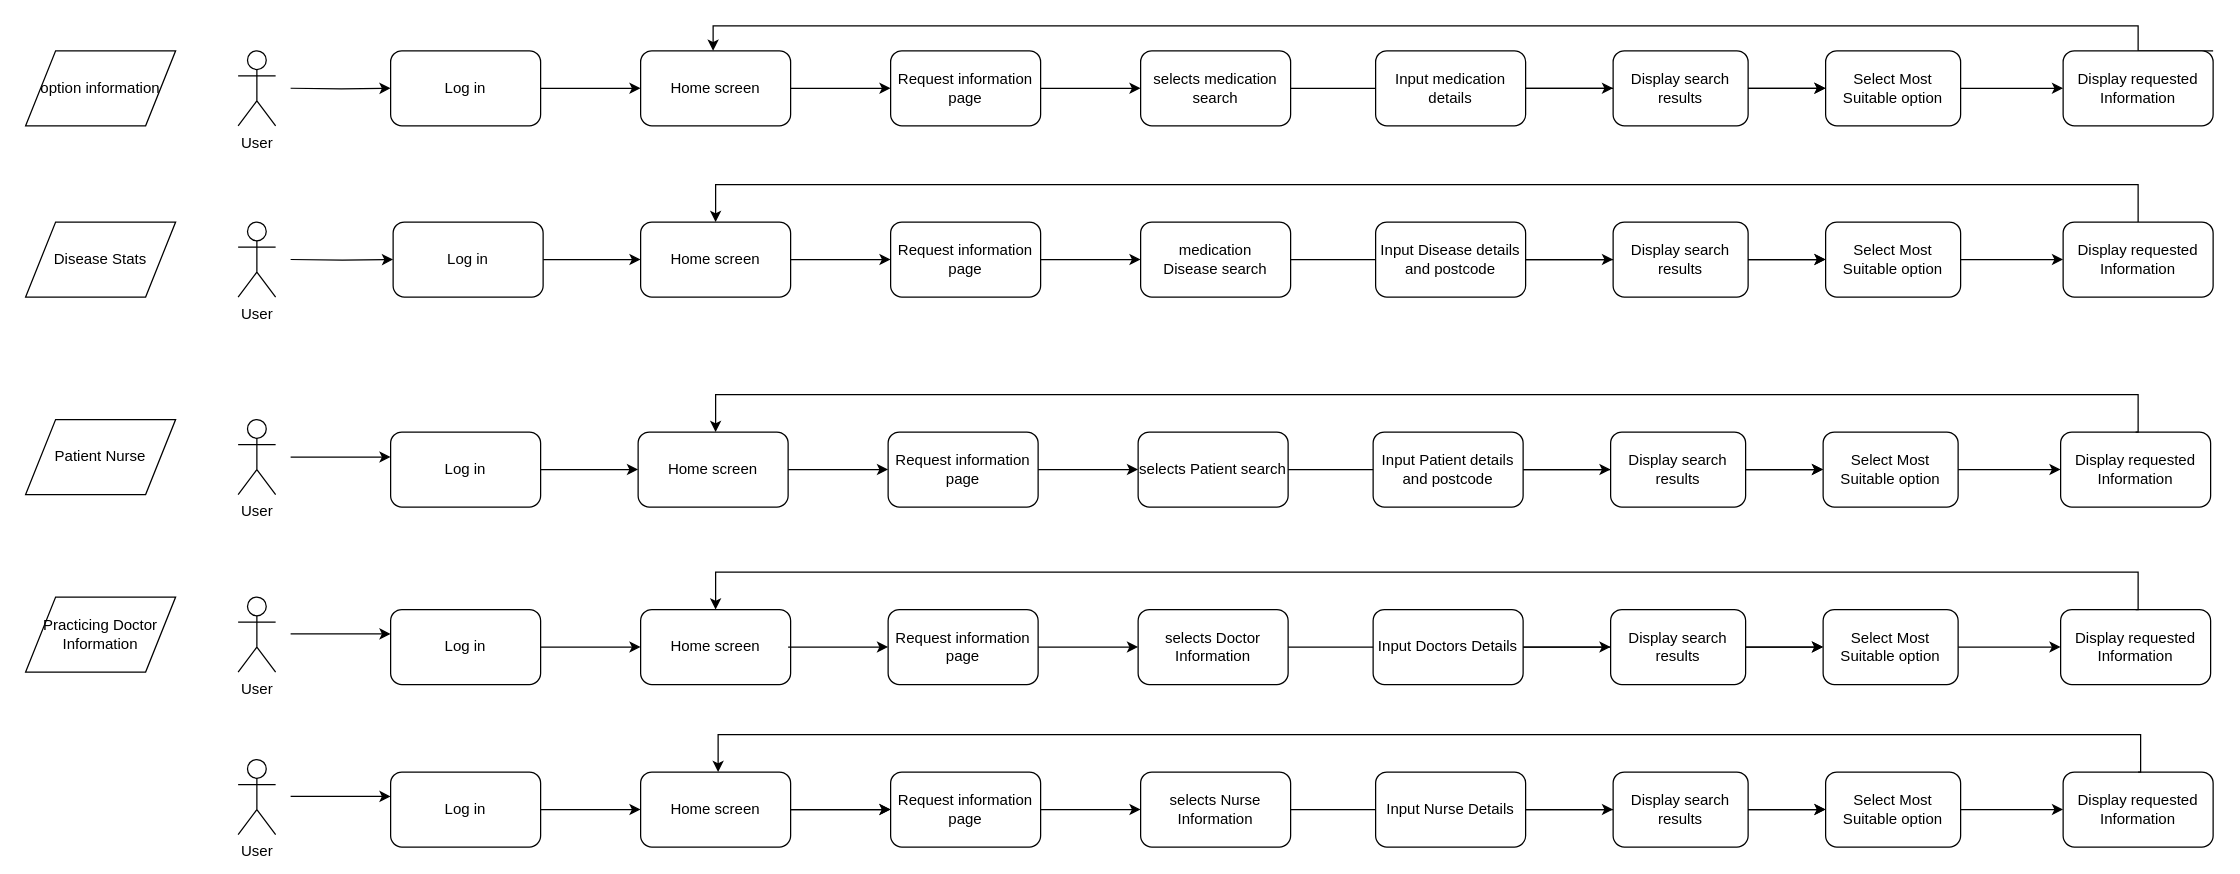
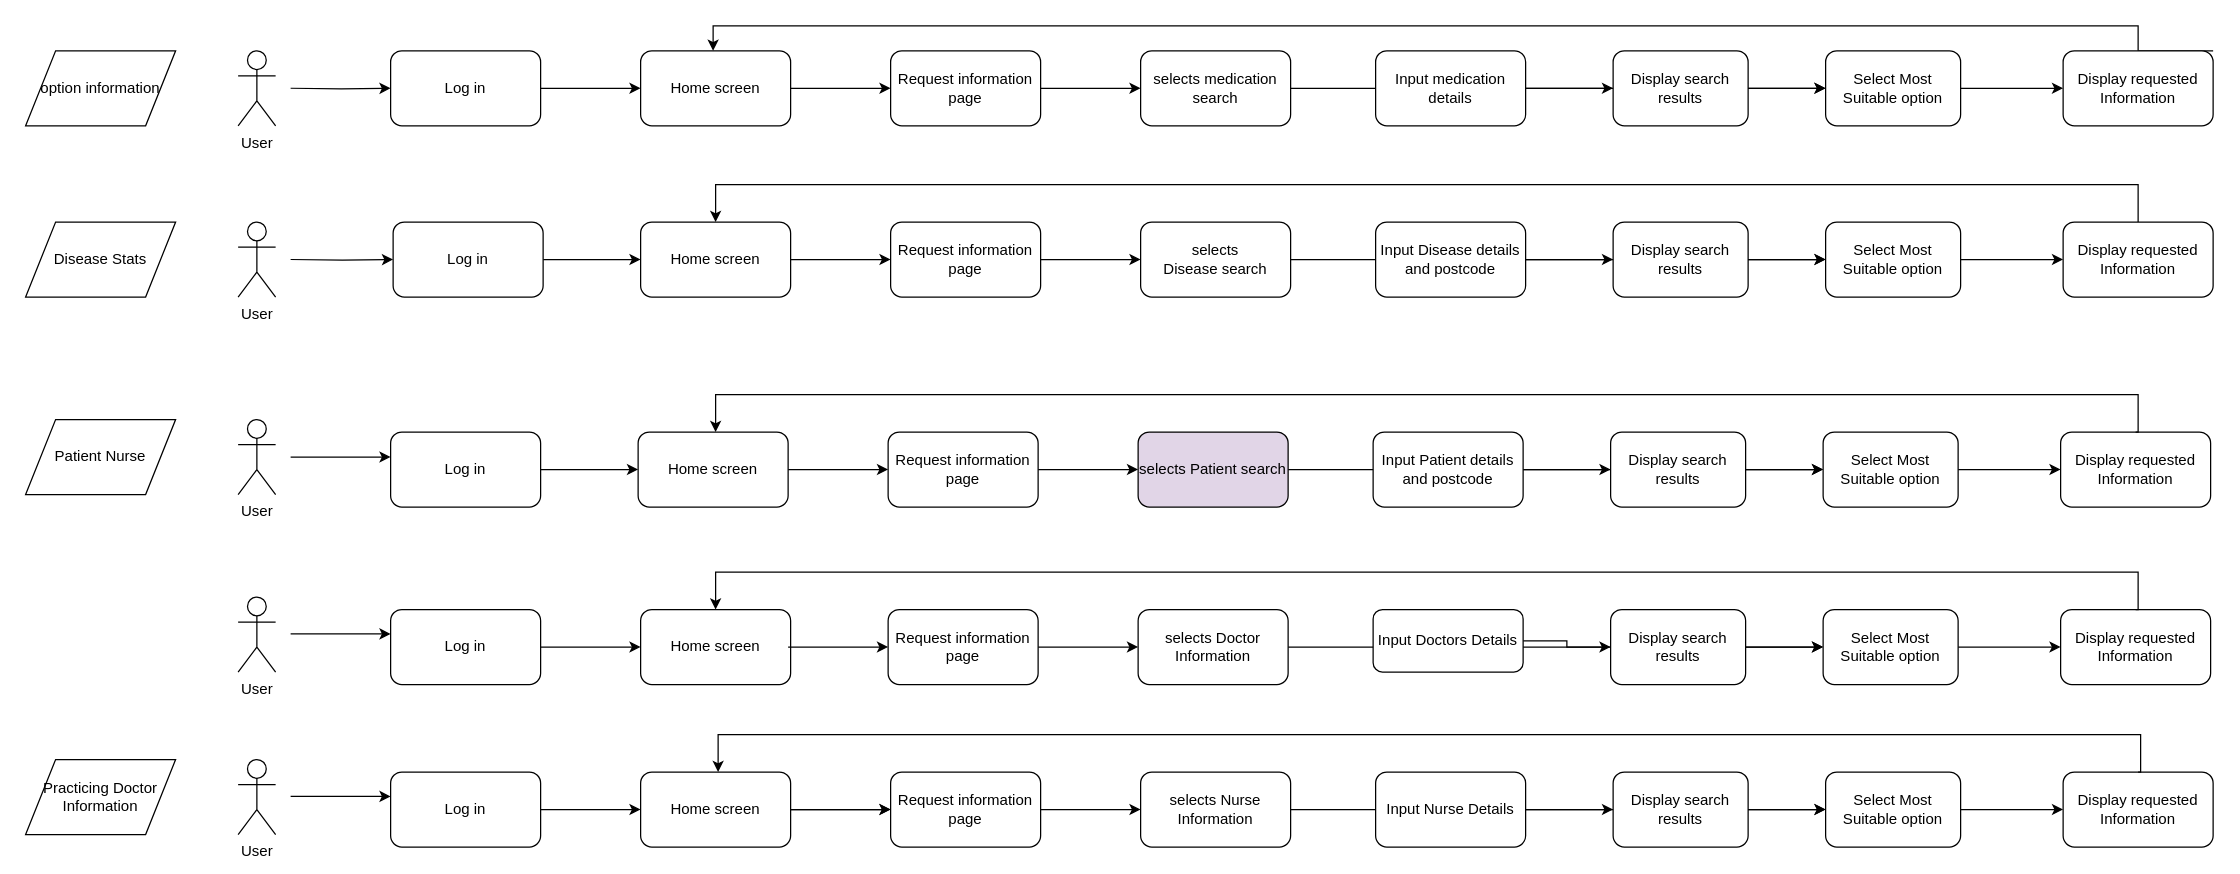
(1216, 259) -> (1216, 259)
(1213, 469) -> (1213, 469)
(101, 634) -> (101, 797)
(1448, 647) -> (1448, 641)
